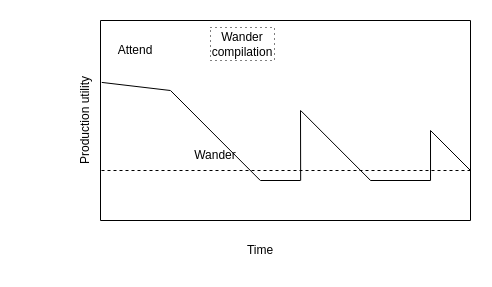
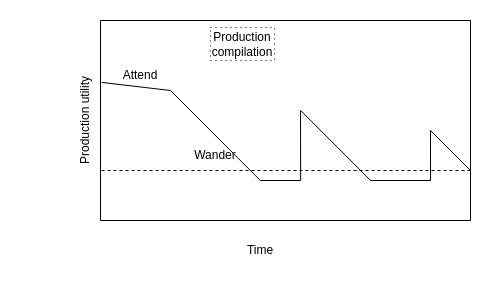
(243, 45) -> (243, 45)
(136, 51) -> (141, 76)
